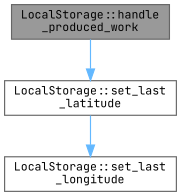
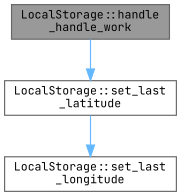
(90, 22) -> (90, 22)
